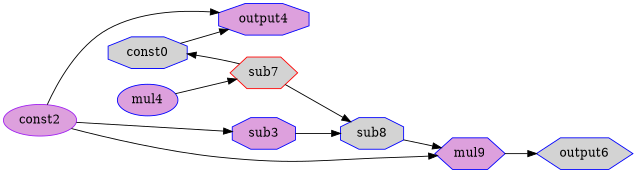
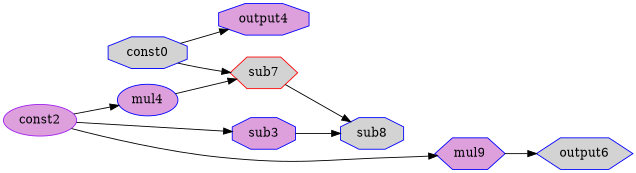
(111, 28) -> (92, 111)
(218, 59) -> (200, 68)
(418, 143) -> none
